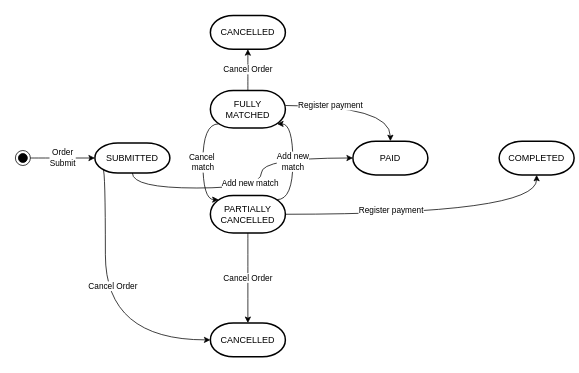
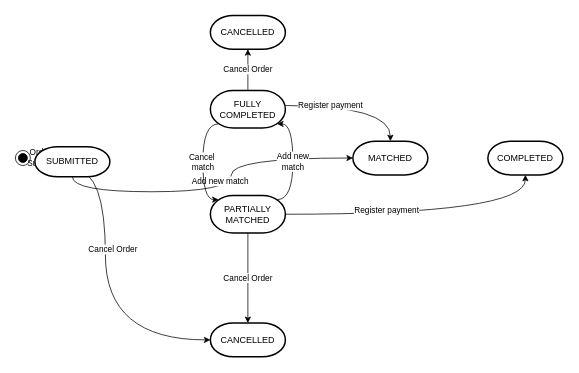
(248, 109) -> (248, 109)
(132, 158) -> (72, 162)
(390, 158) -> (390, 158)
(537, 158) -> (525, 158)
(248, 214) -> (248, 214)
